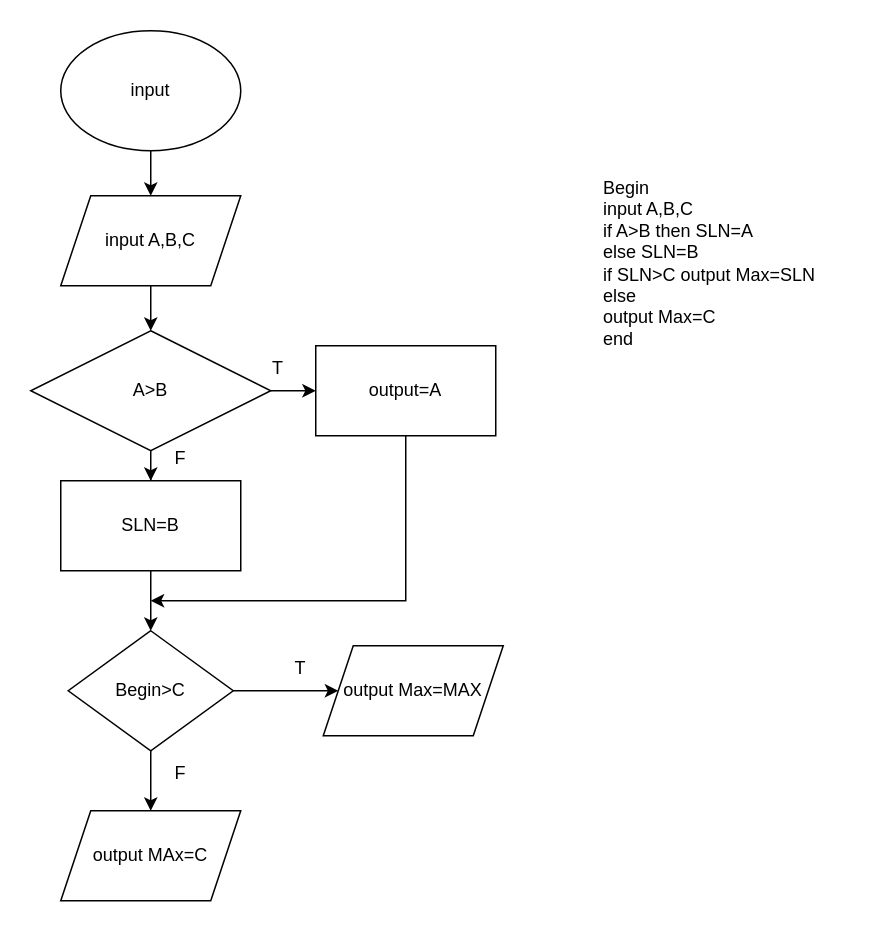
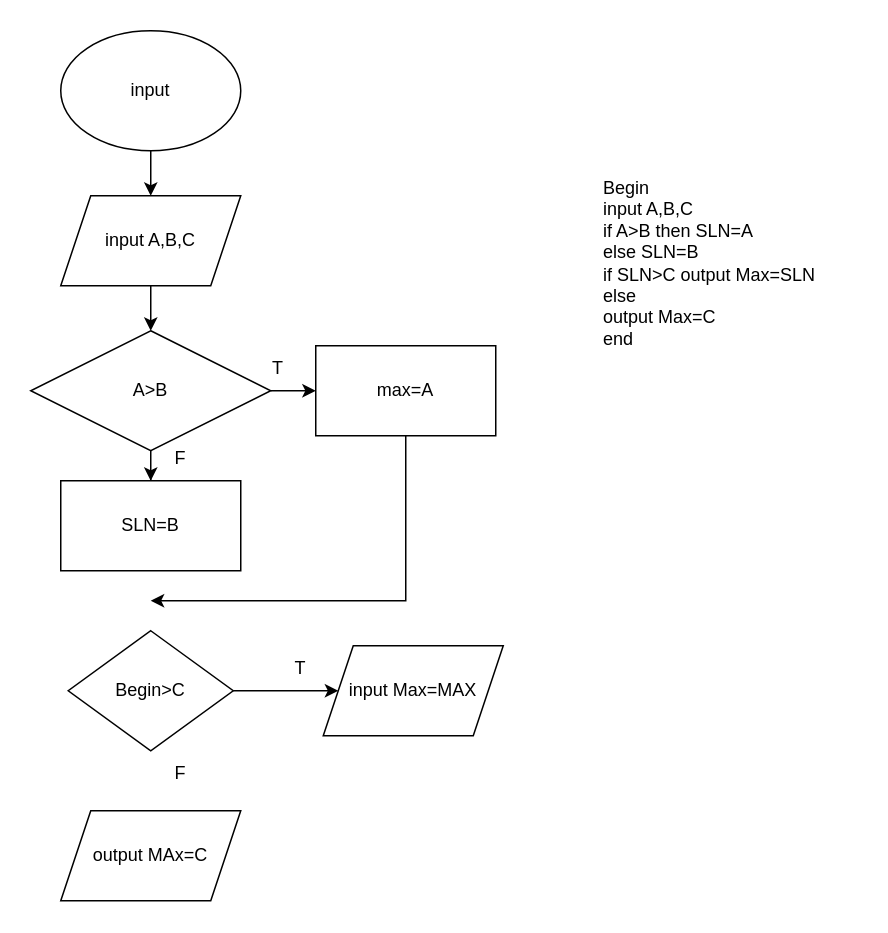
(406, 391) -> (406, 391)
(151, 596) -> none
(413, 691) -> (413, 691)
(151, 776) -> none
